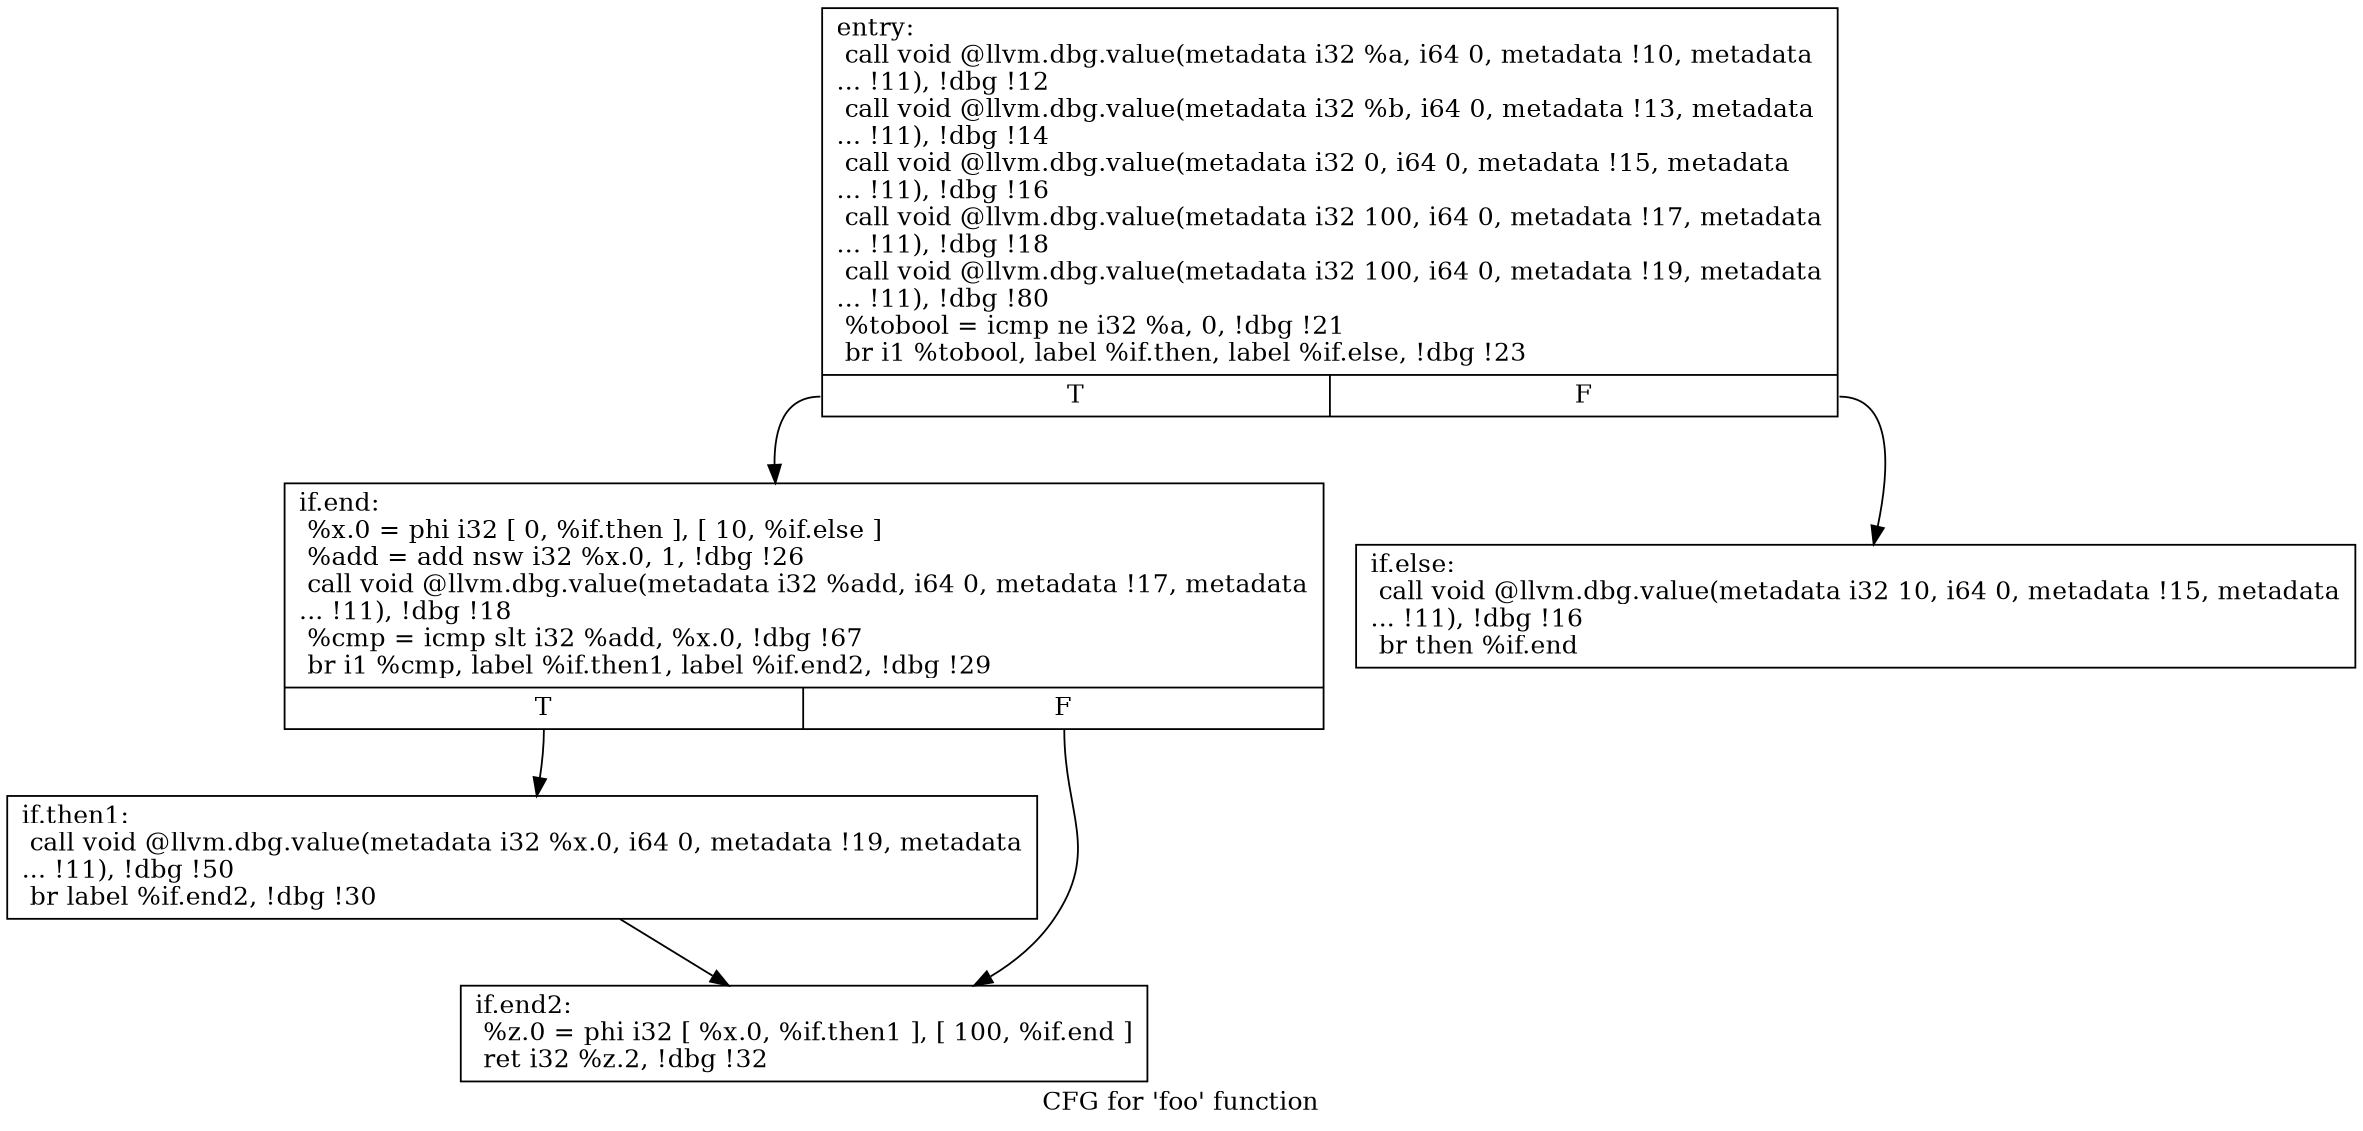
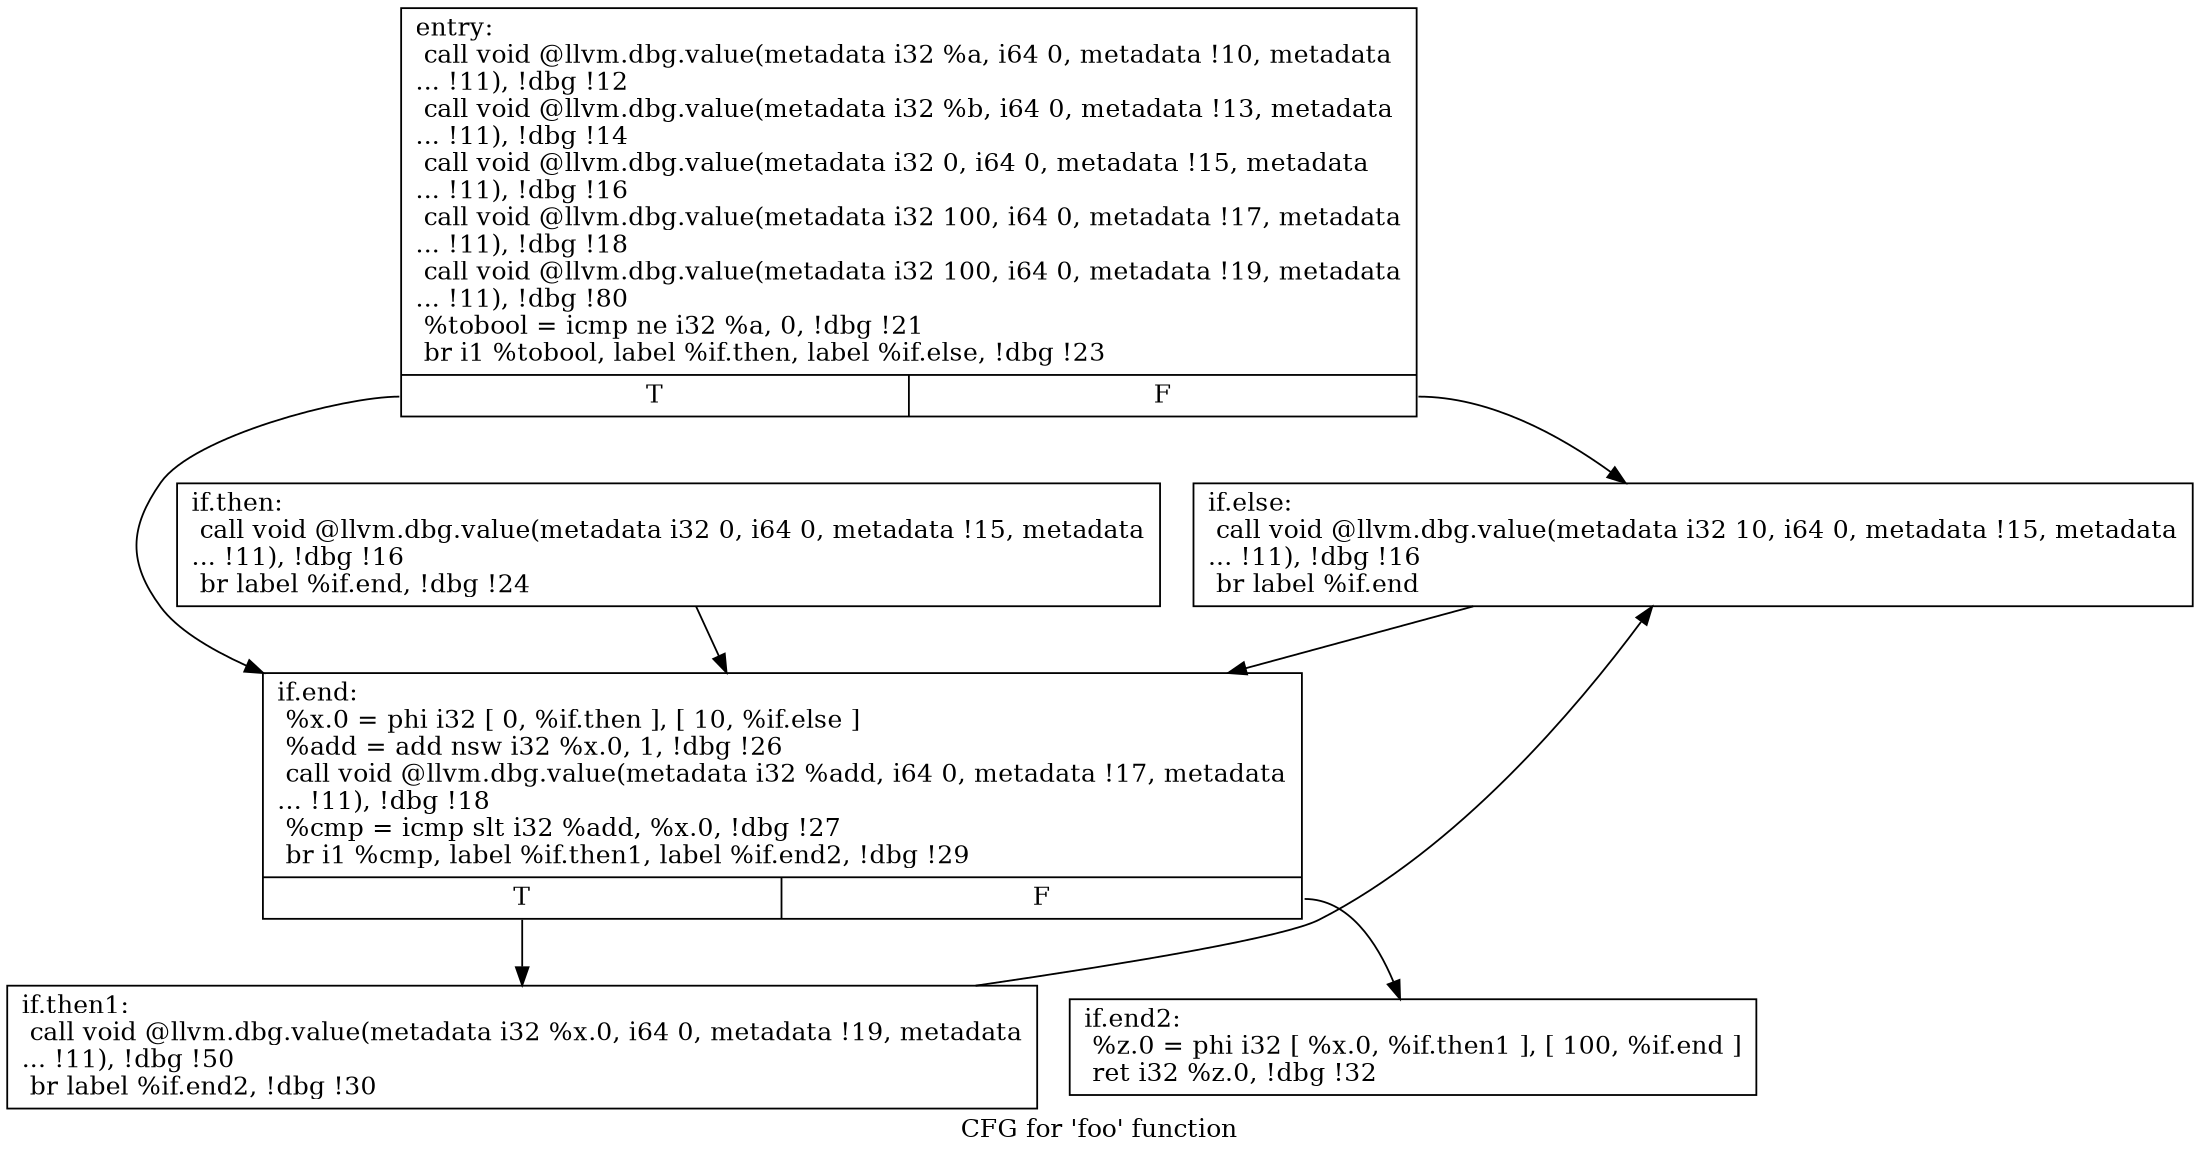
none -> (669, 545)
none -> (1359, 637)
(582, 639) -> (560, 828)
(1474, 646) -> (1315, 585)
(666, 947) -> (1359, 897)
(622, 1060) -> (1231, 1073)
